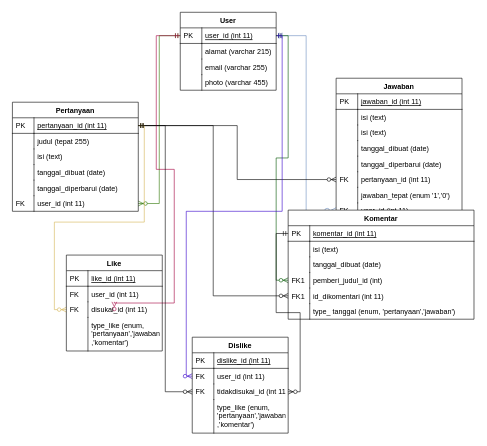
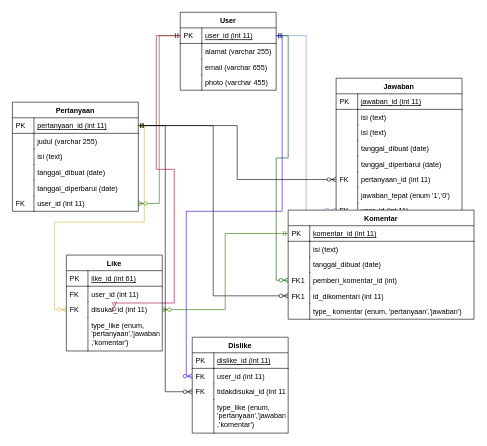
(243, 52) -> (243, 52)
(240, 67) -> (240, 67)
(69, 142) -> (73, 142)
(118, 279) -> (118, 279)
(353, 281) -> (360, 281)
none -> (198, 310)
(393, 312) -> (395, 312)
(286, 313) -> none
